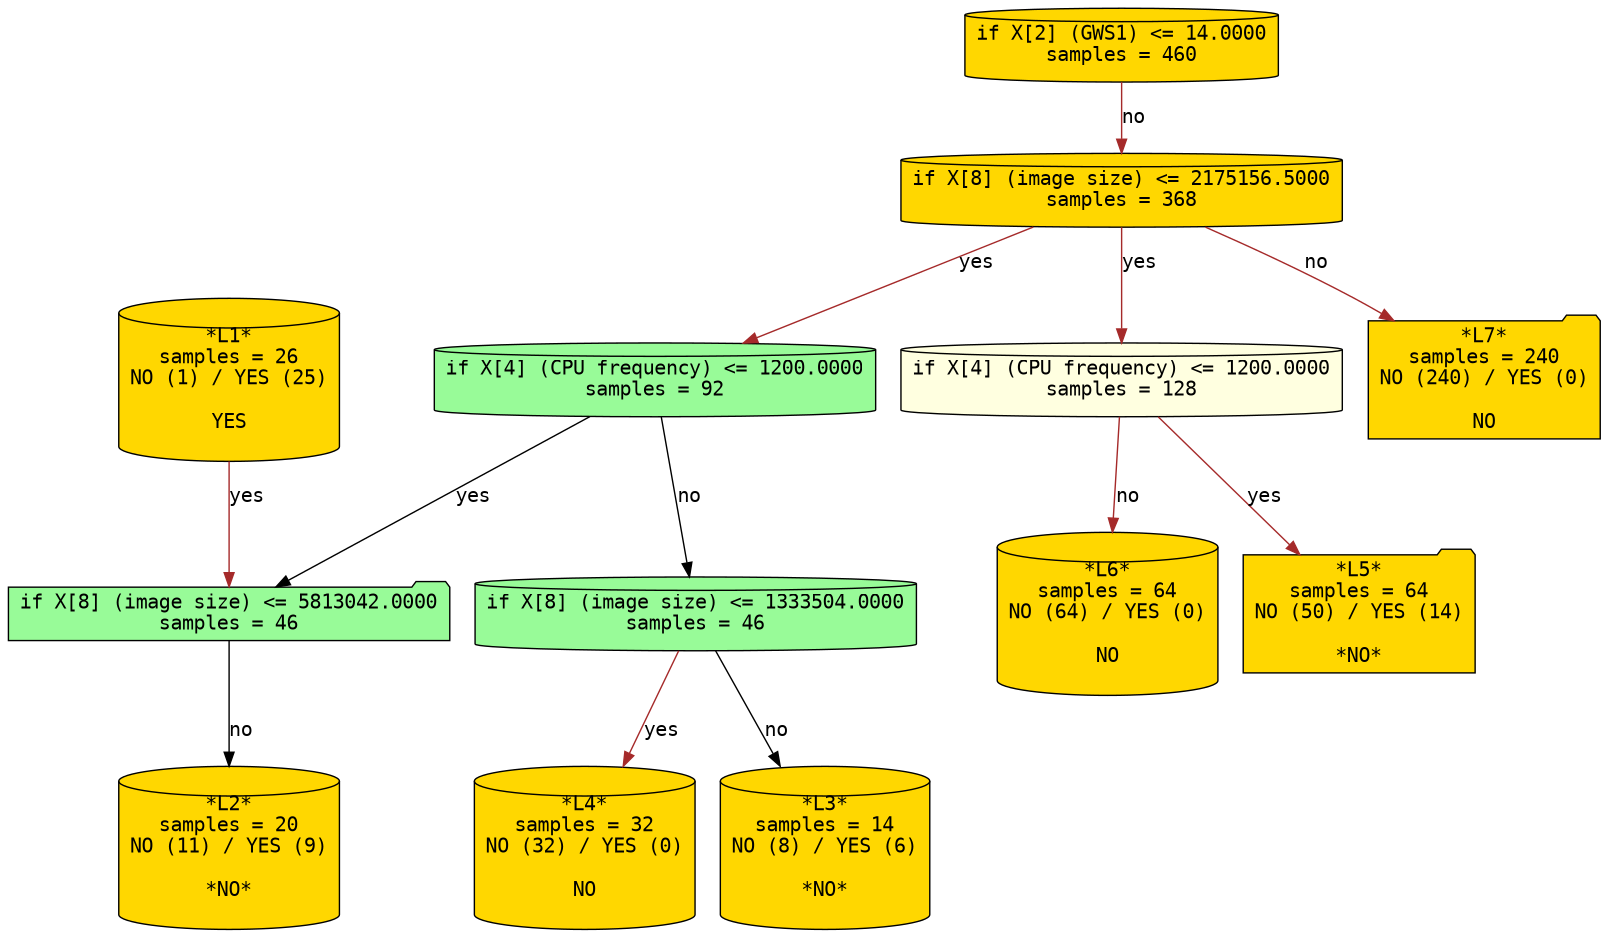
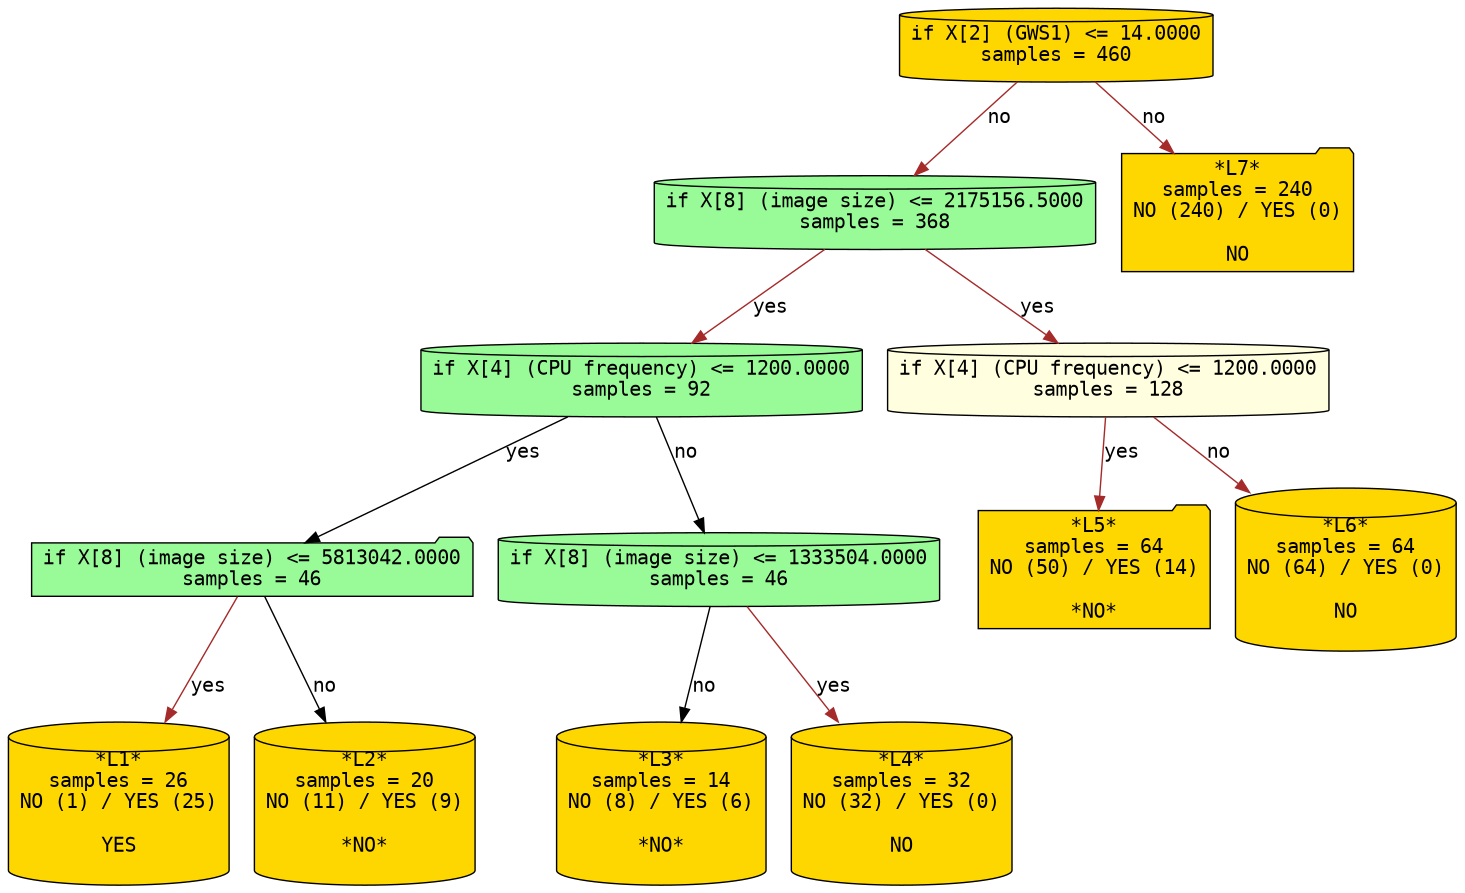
(1122, 190) -> (875, 213)
(1295, 268) -> (1129, 113)
(229, 517) -> (205, 653)
